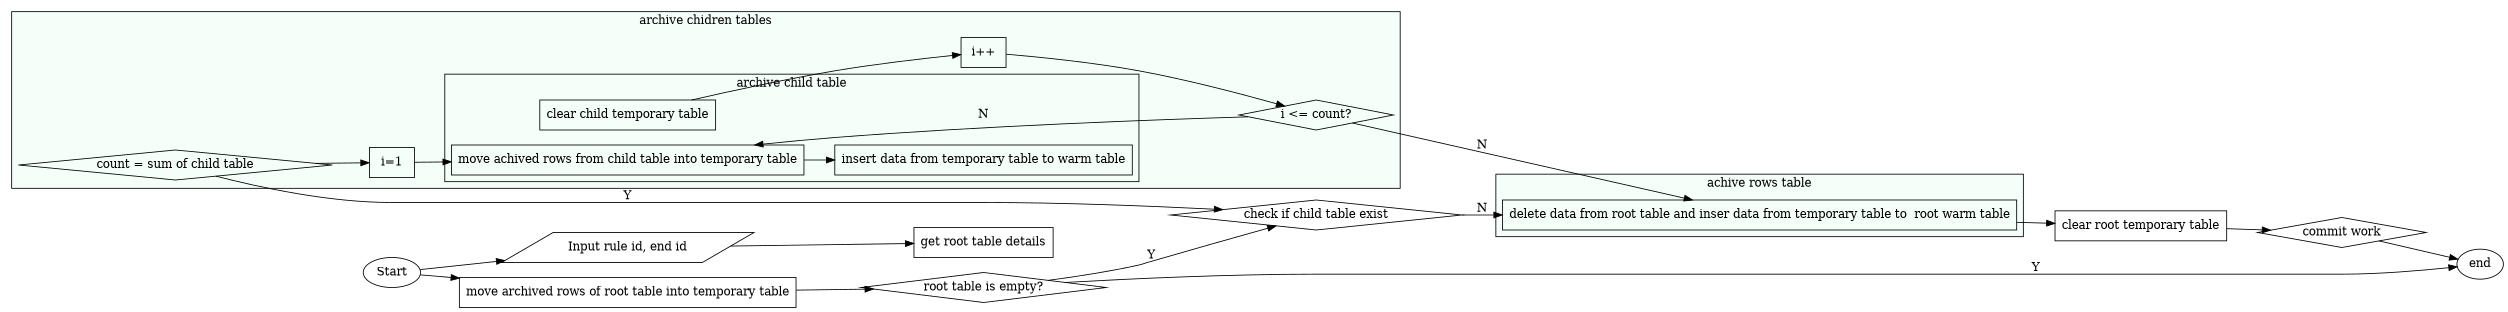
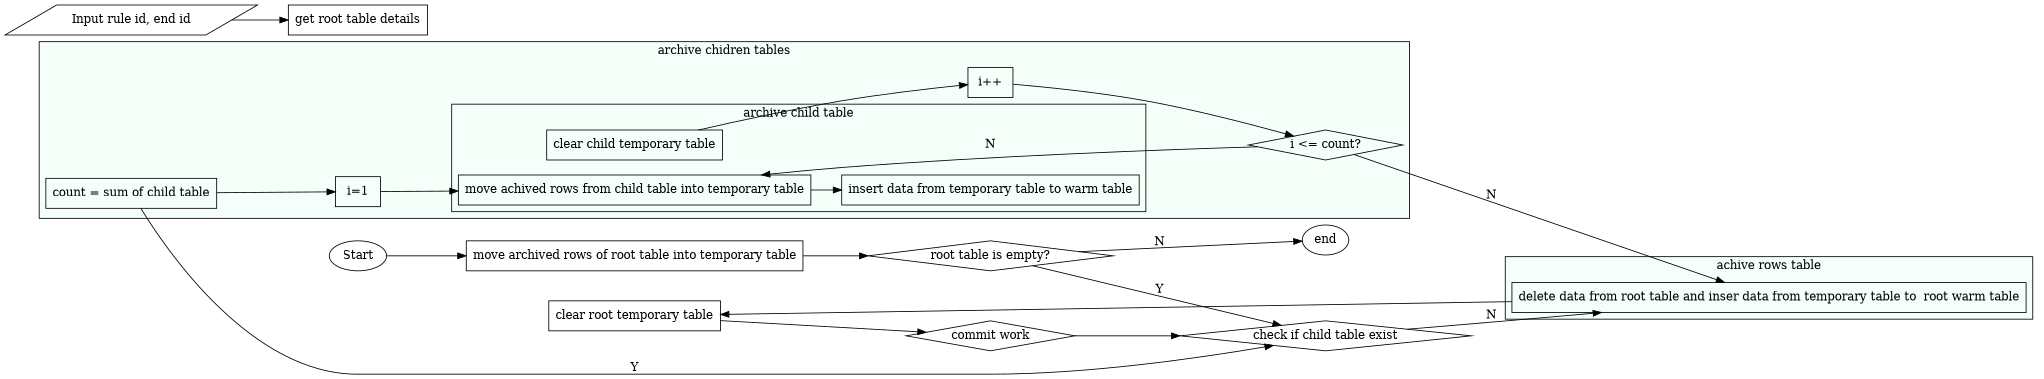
(175, 165) -> (131, 193)
(2414, 249) -> (1123, 336)
(458, 266) -> none
(2036, 268) -> (1160, 242)
